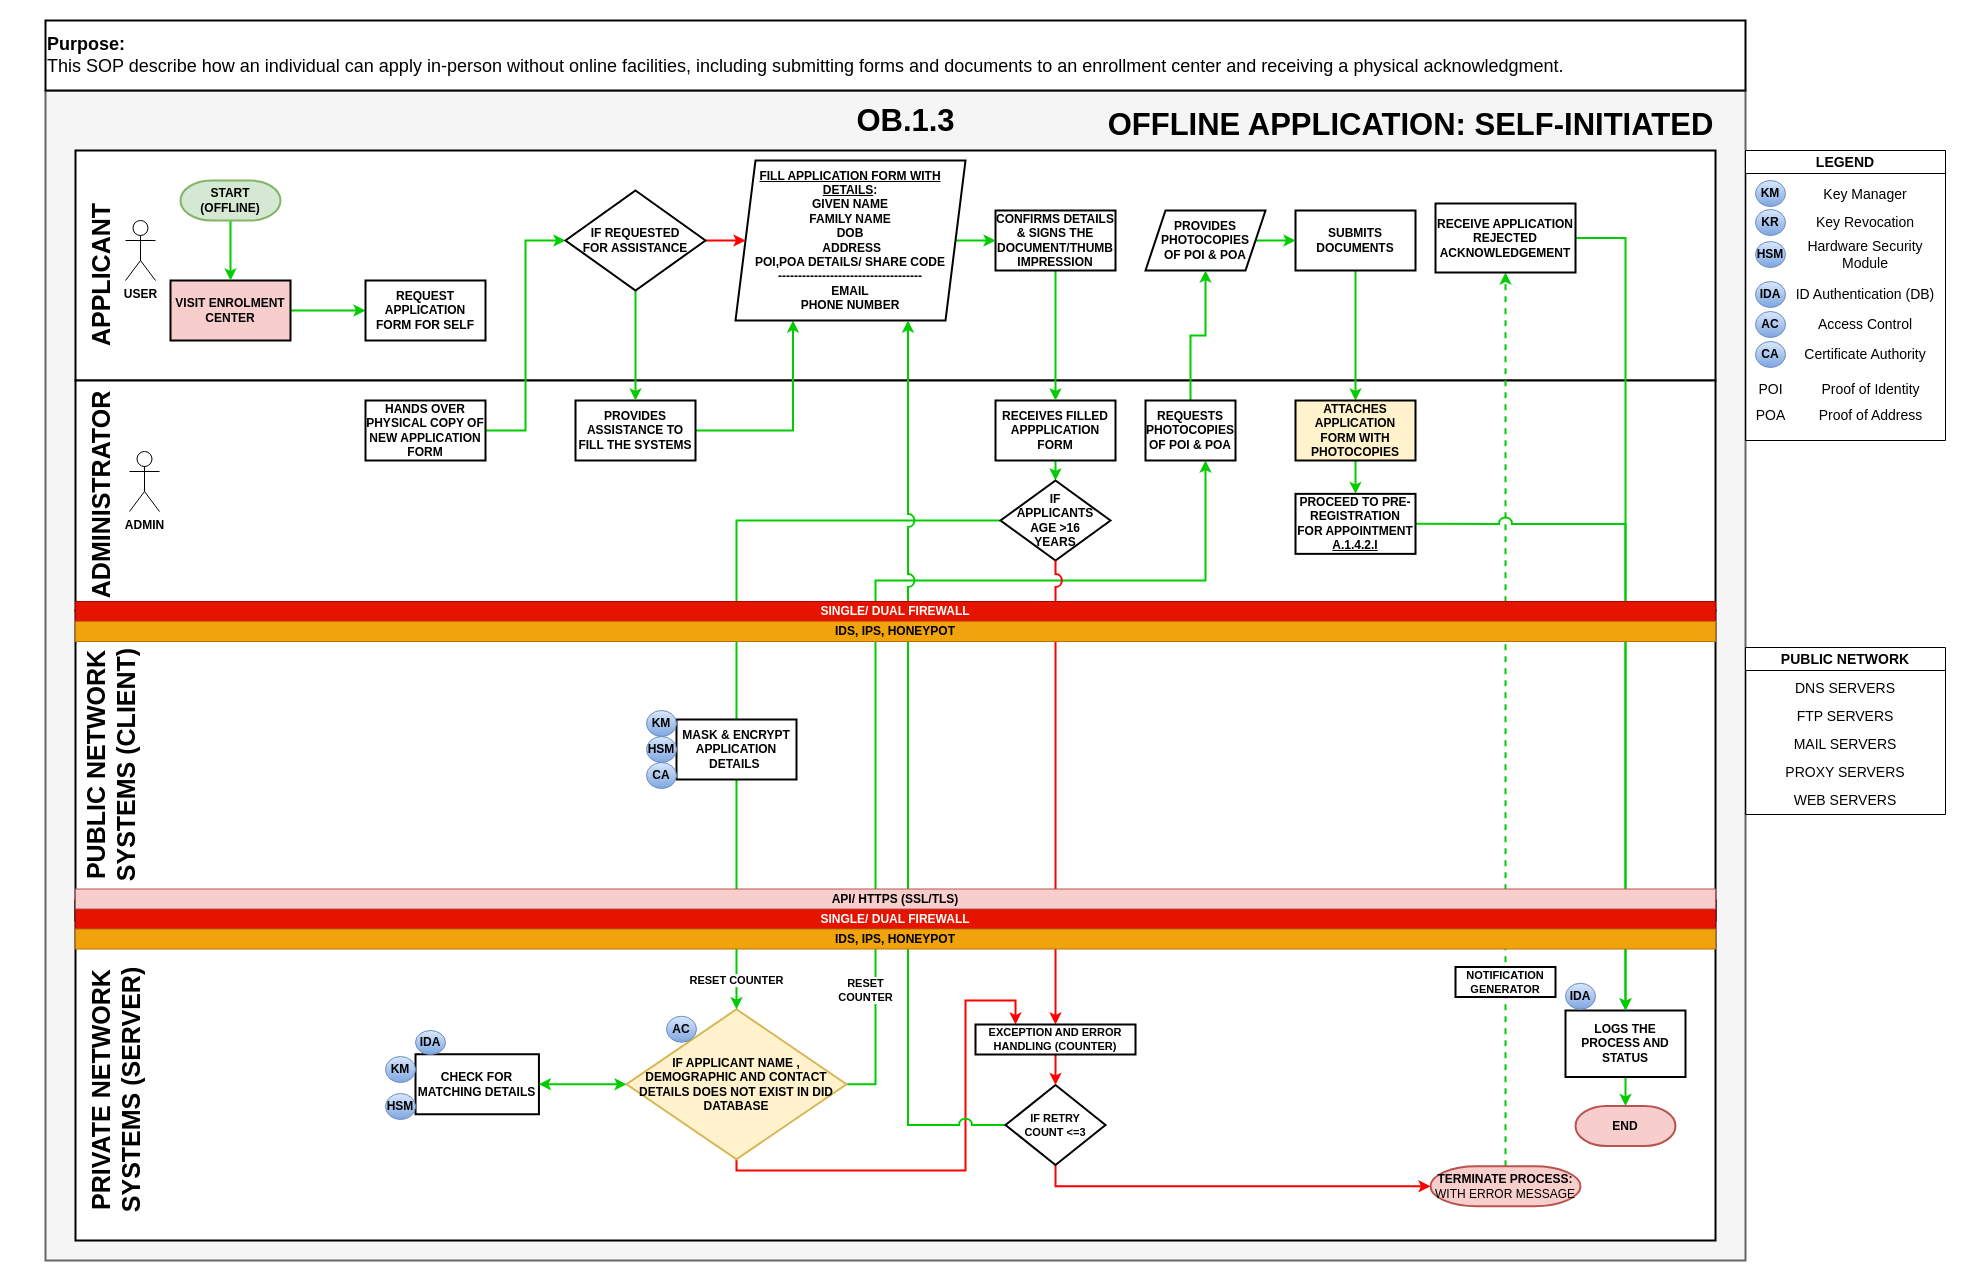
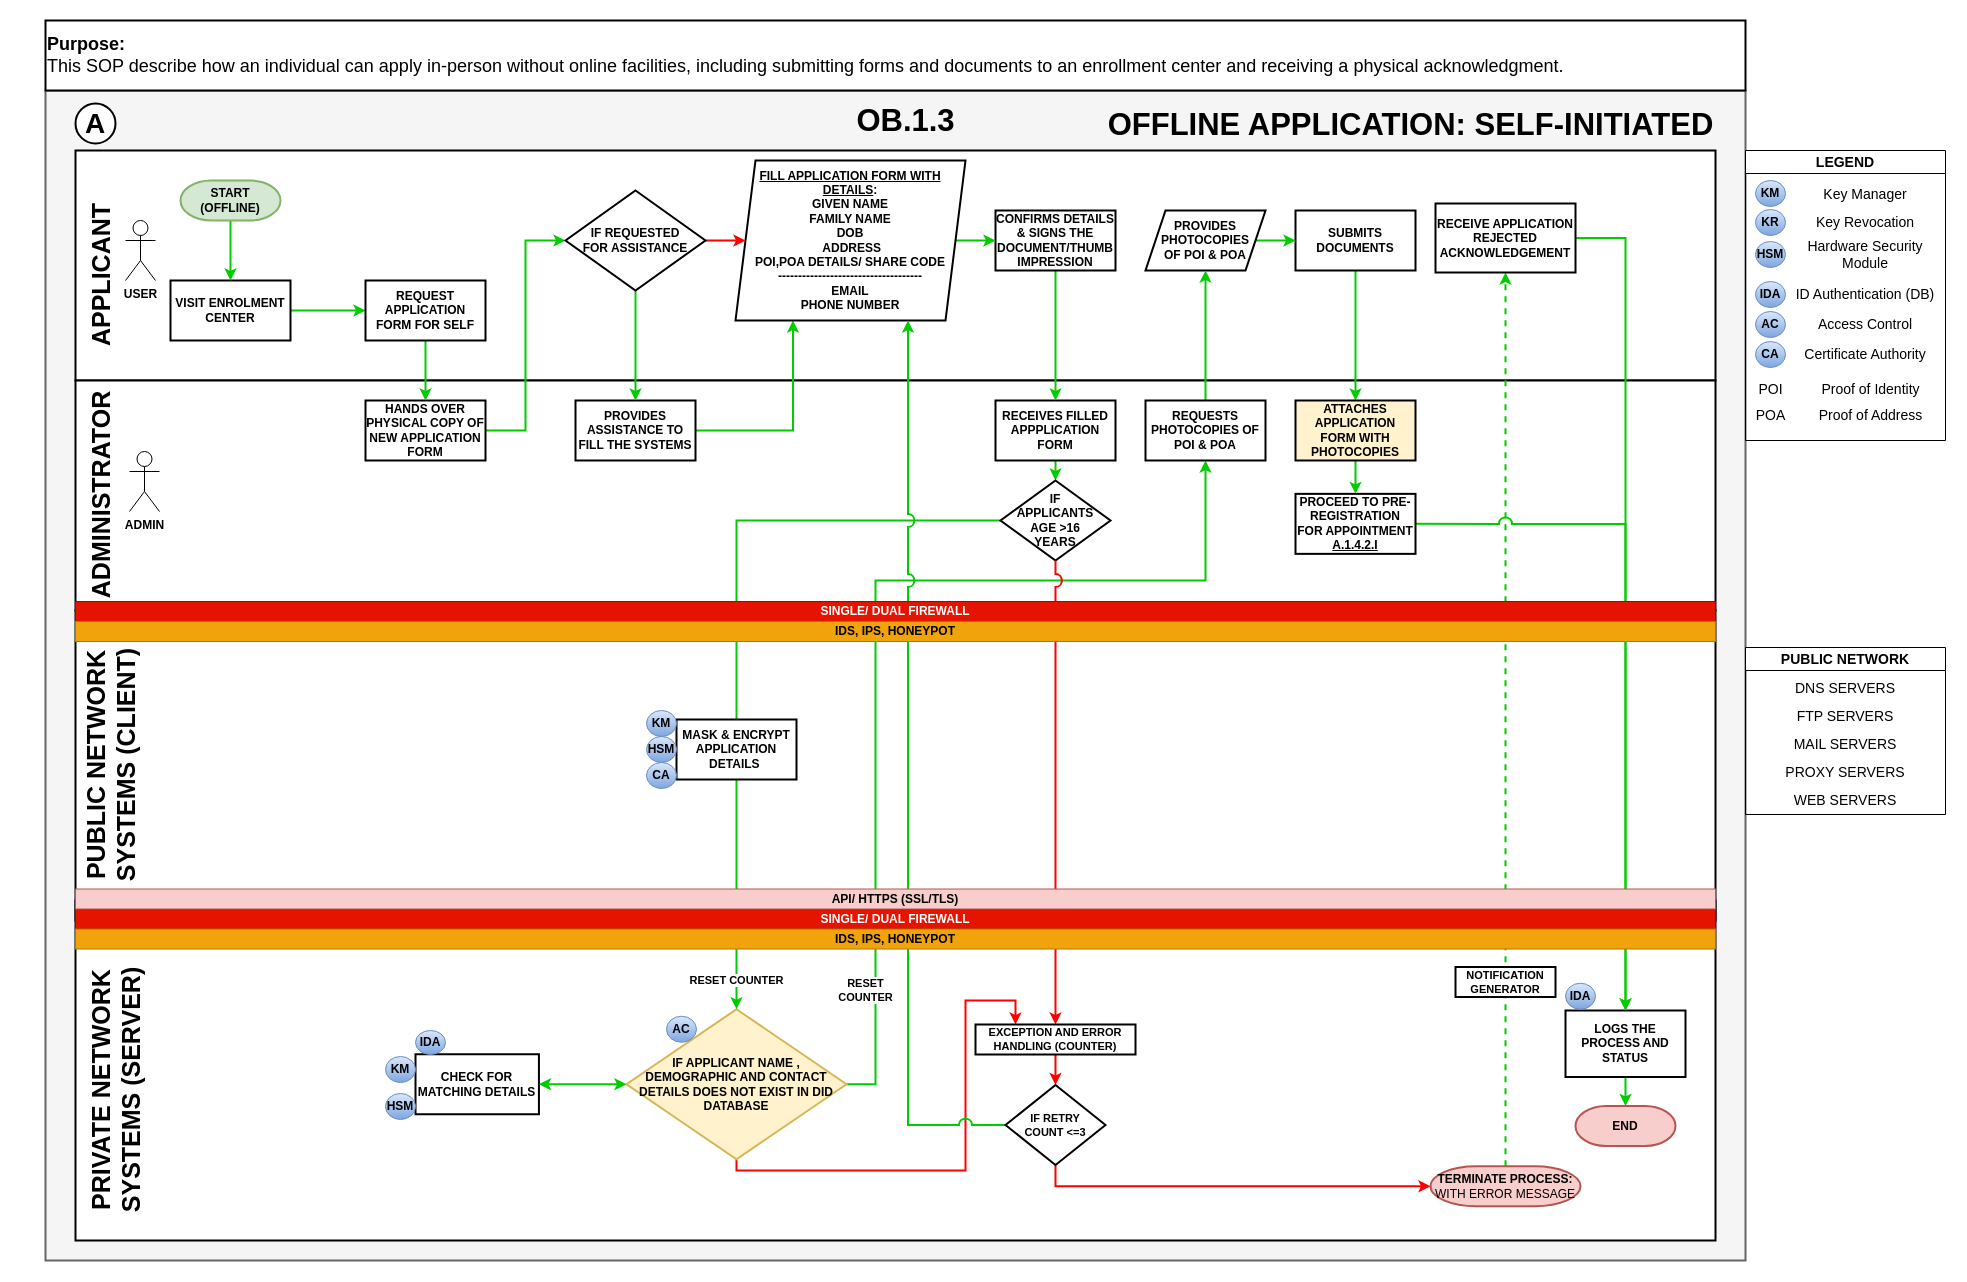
none -> (96, 124)
(231, 311) -> (231, 311)
none -> (426, 366)
(1191, 431) -> (1206, 431)
